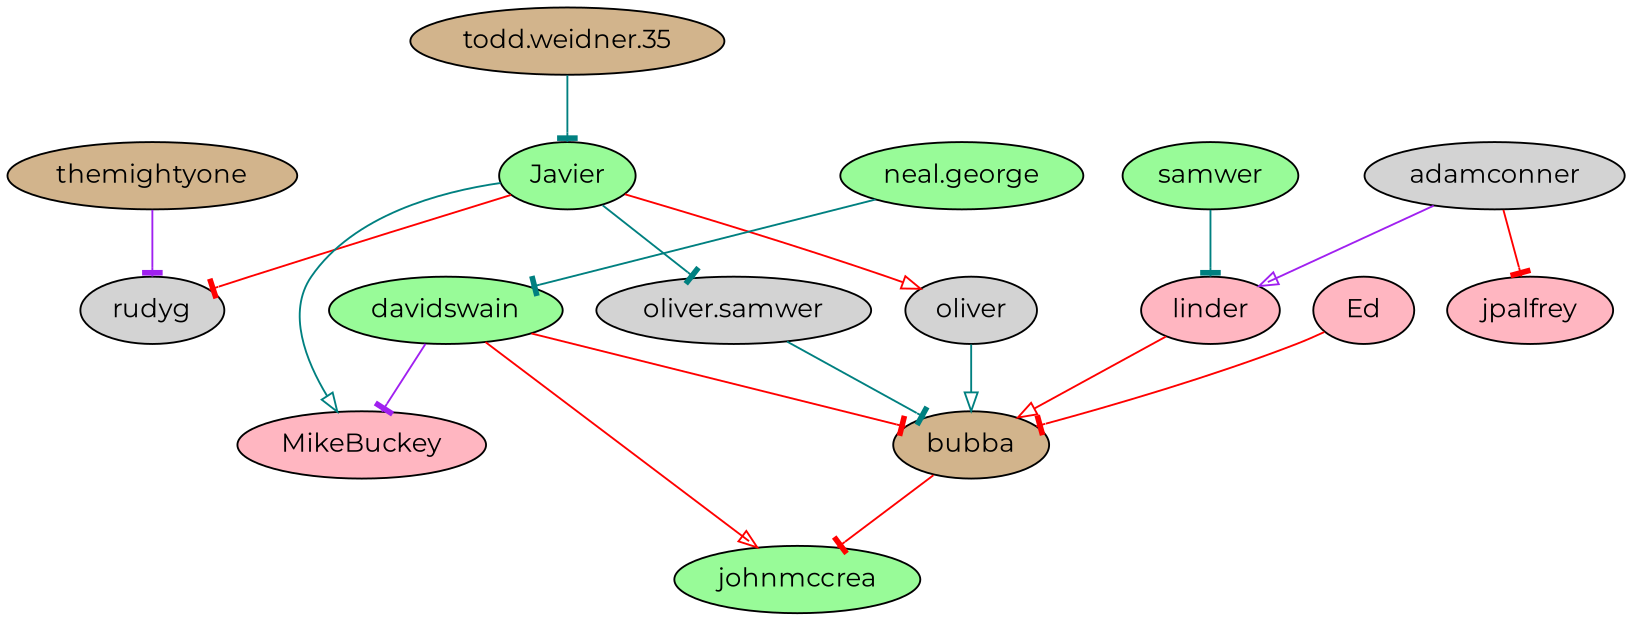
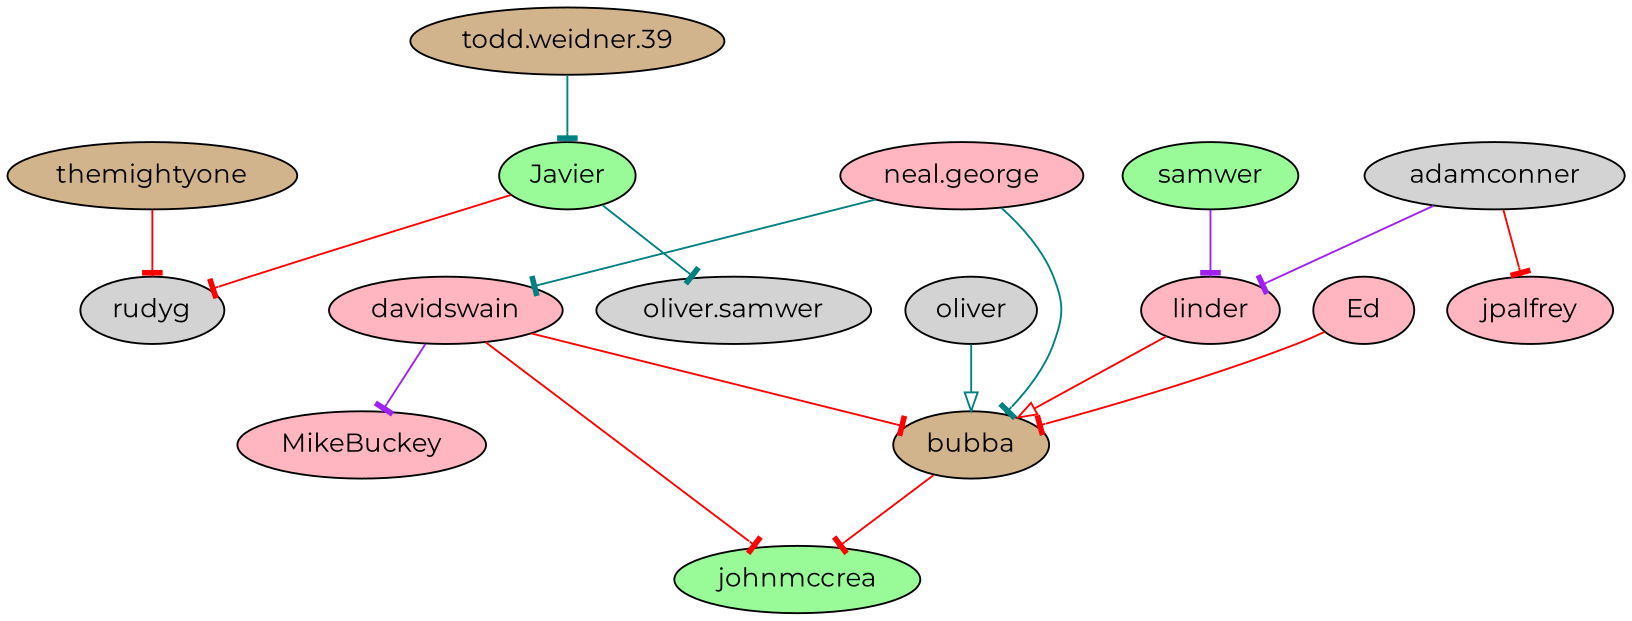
(567, 41) -> (567, 41)
(962, 176) -> (962, 176)
(370, 225) -> none
(152, 239) -> (152, 239)
(771, 239) -> none
(1210, 239) -> (1210, 239)
(1351, 244) -> (1351, 244)
(446, 310) -> (446, 310)
(852, 377) -> (1061, 305)
(617, 442) -> (617, 442)
